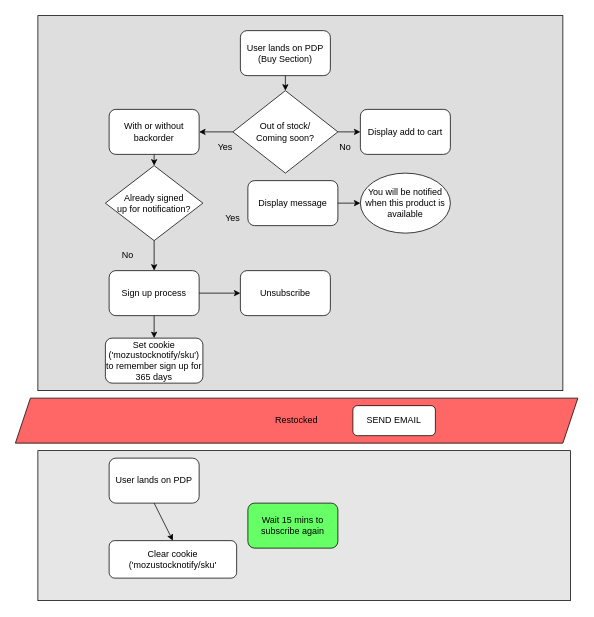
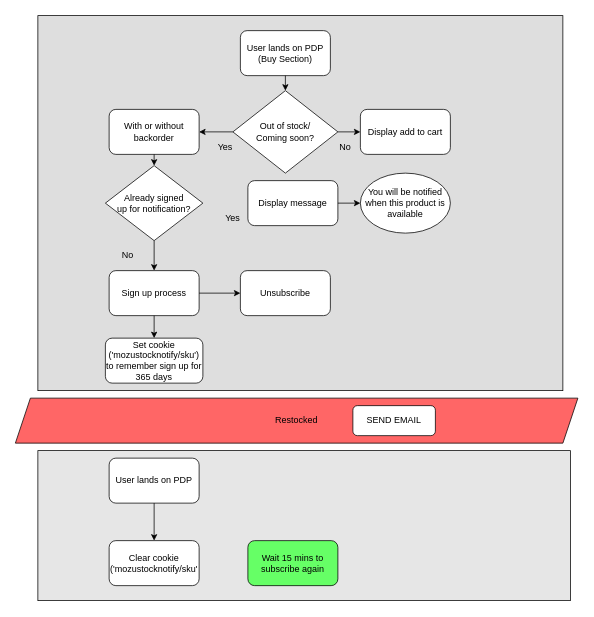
(293, 525) -> (293, 563)
(173, 559) -> (154, 563)
